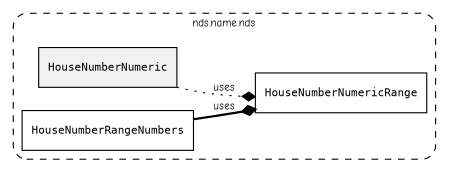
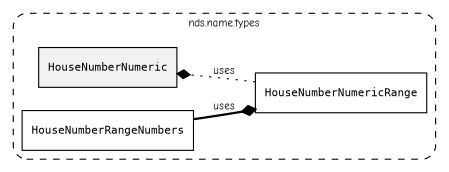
(224, 24) -> (224, 24)
(209, 93) -> (223, 78)
